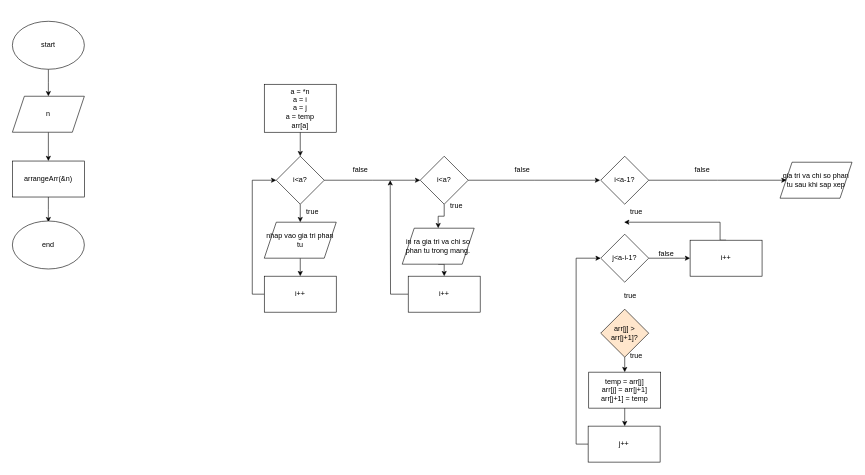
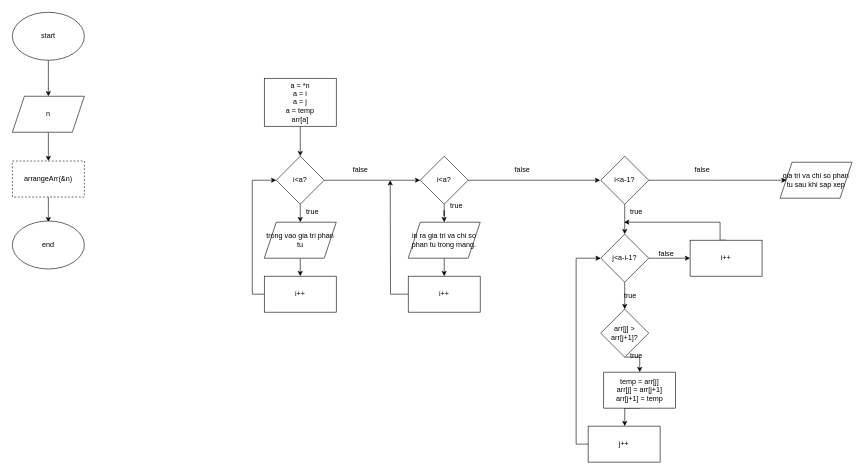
(48, 45) -> (48, 36)
(300, 108) -> (300, 102)
(48, 179) -> (48, 179)
none -> (625, 228)
(300, 240) -> (300, 240)
(438, 246) -> (444, 240)
none -> (625, 303)
(625, 333) -> (625, 333)
(625, 390) -> (640, 390)
